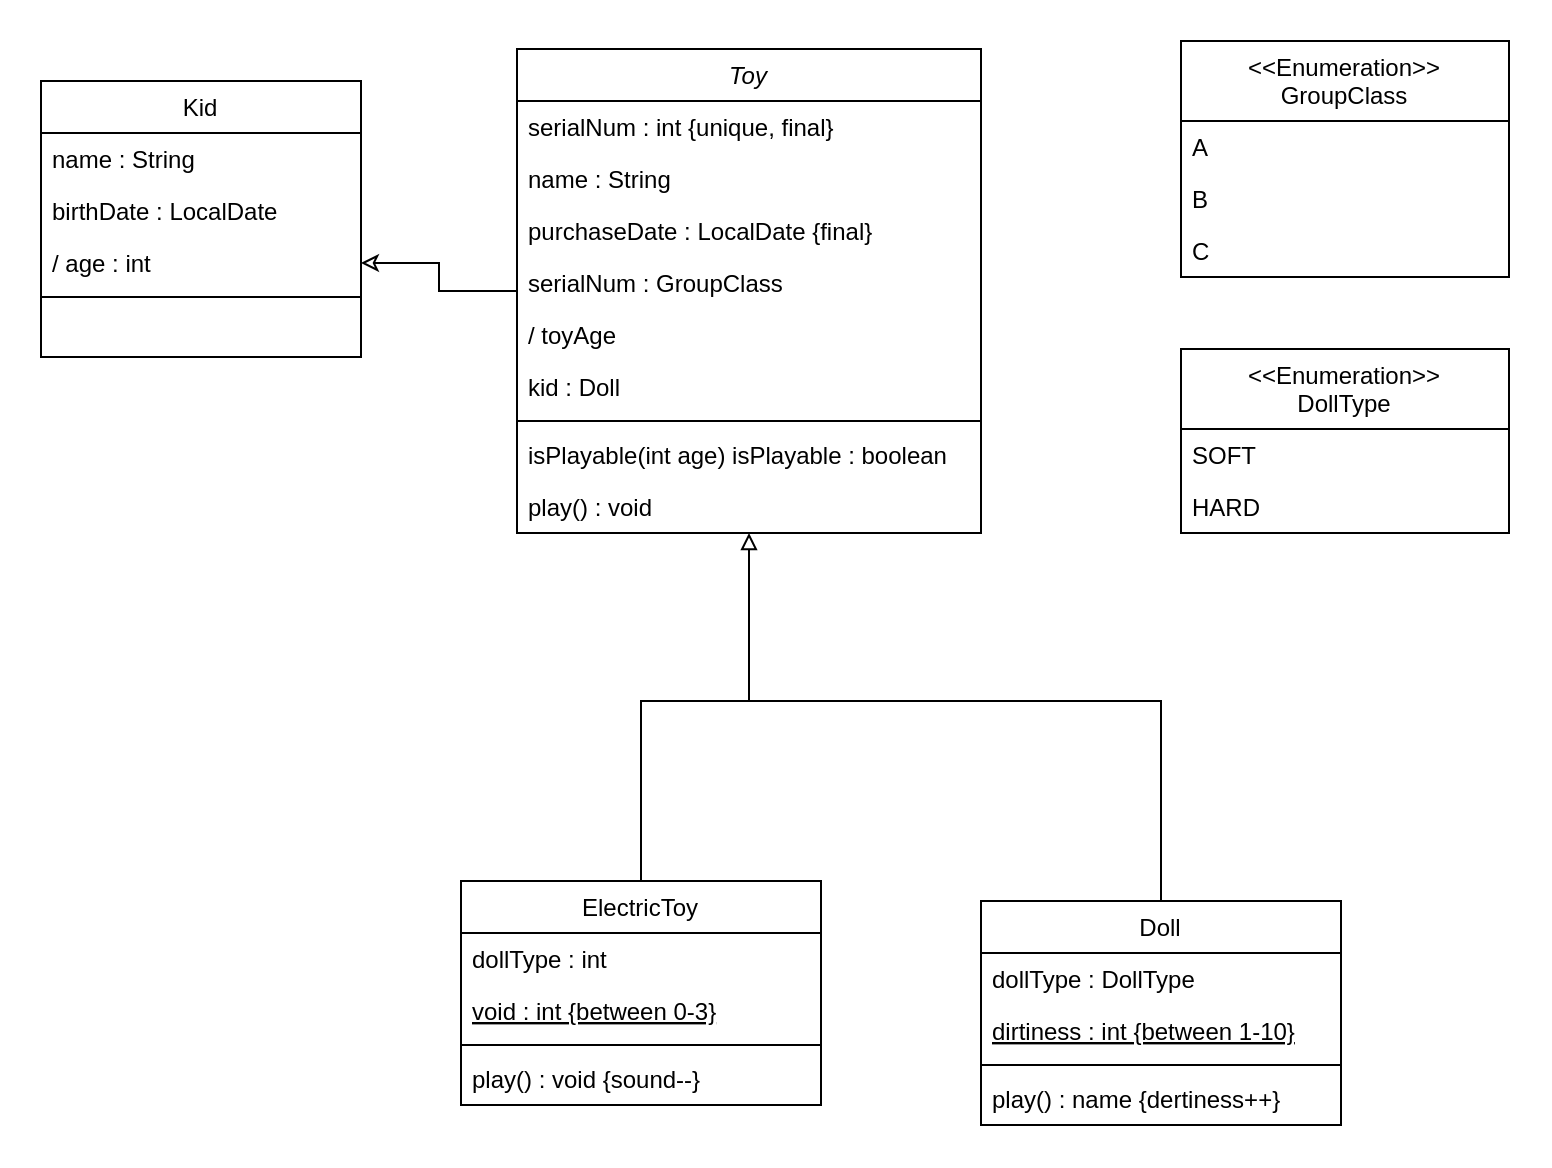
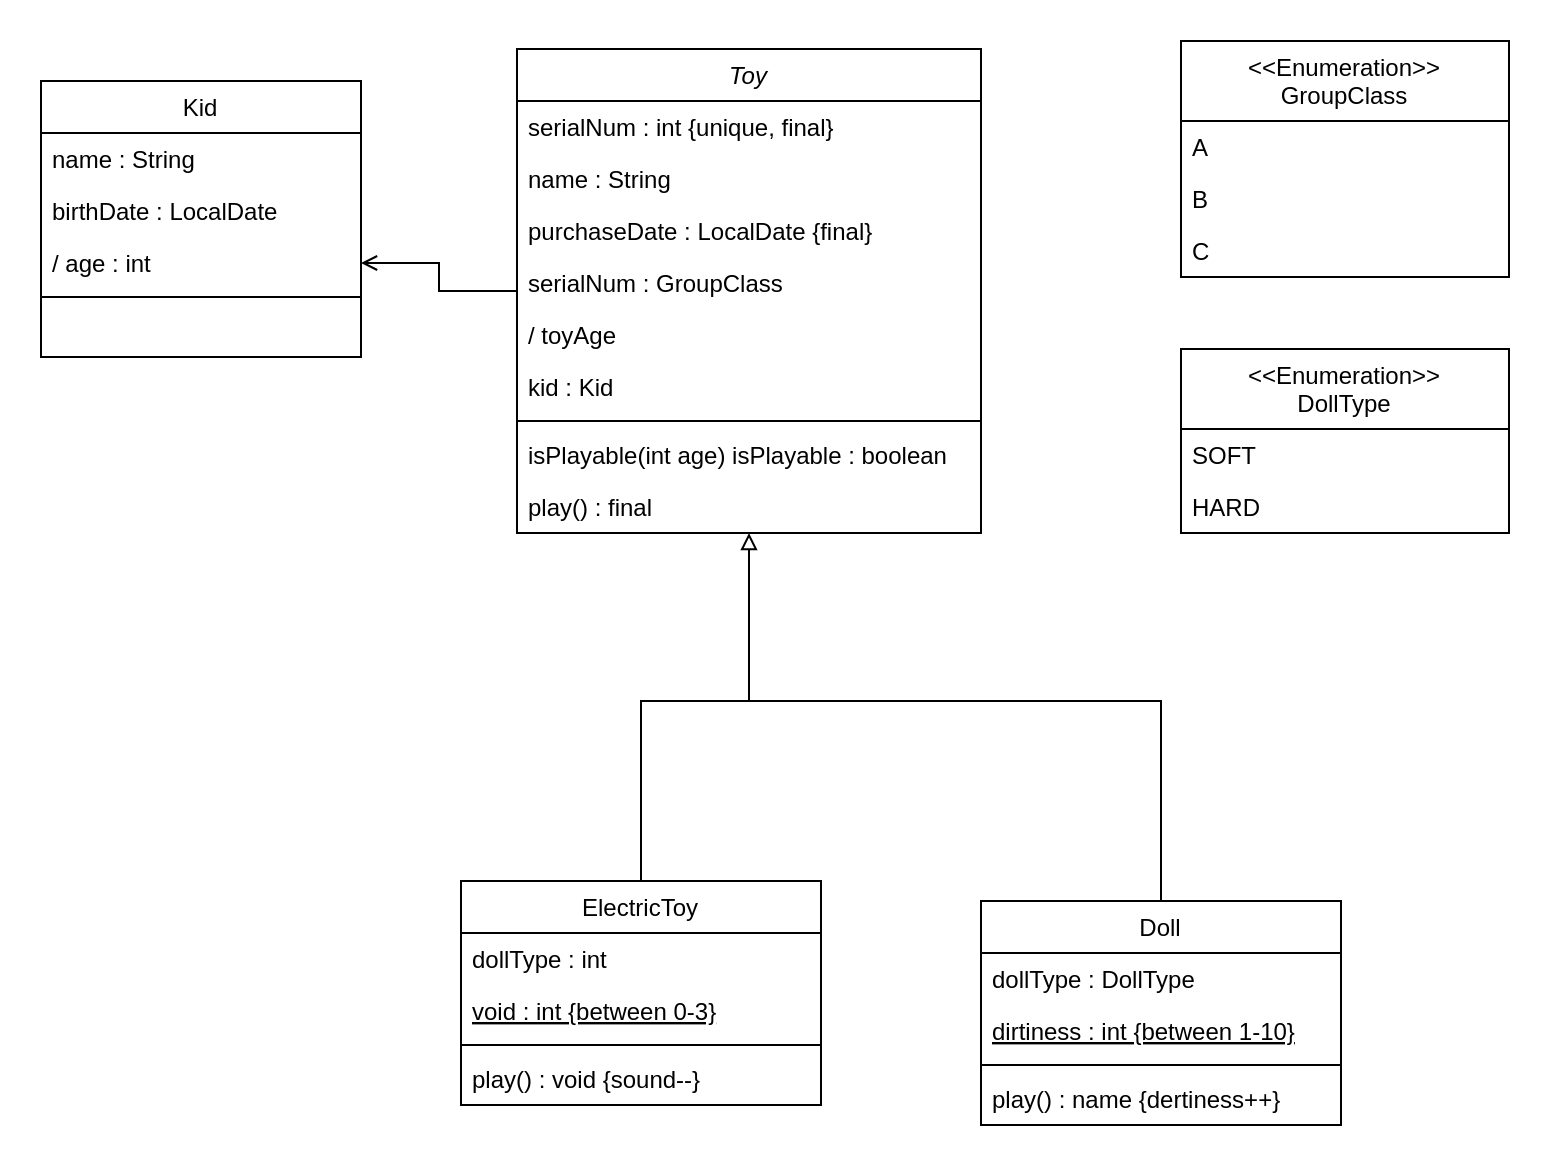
(376, 263) -> (372, 263)
(576, 388) -> (573, 388)
(600, 508) -> (603, 508)
